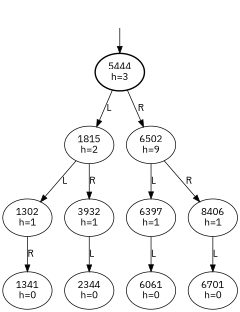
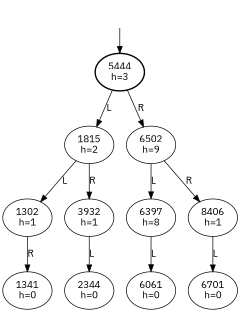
(151, 218) -> (151, 218)
